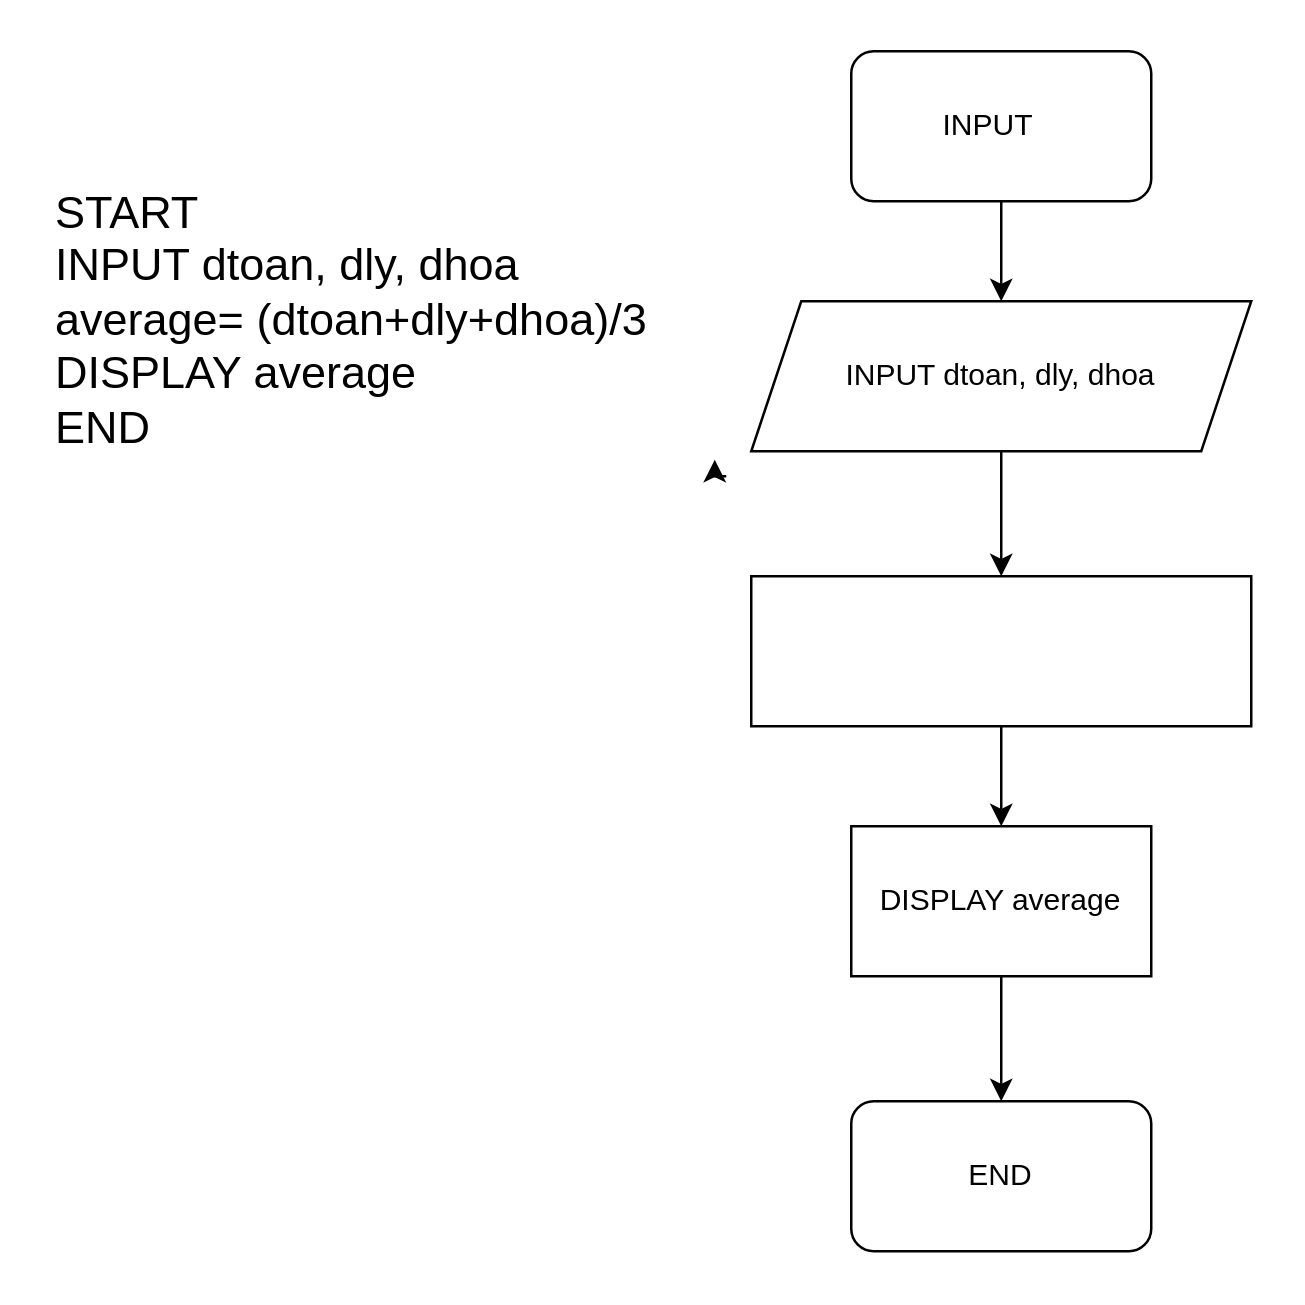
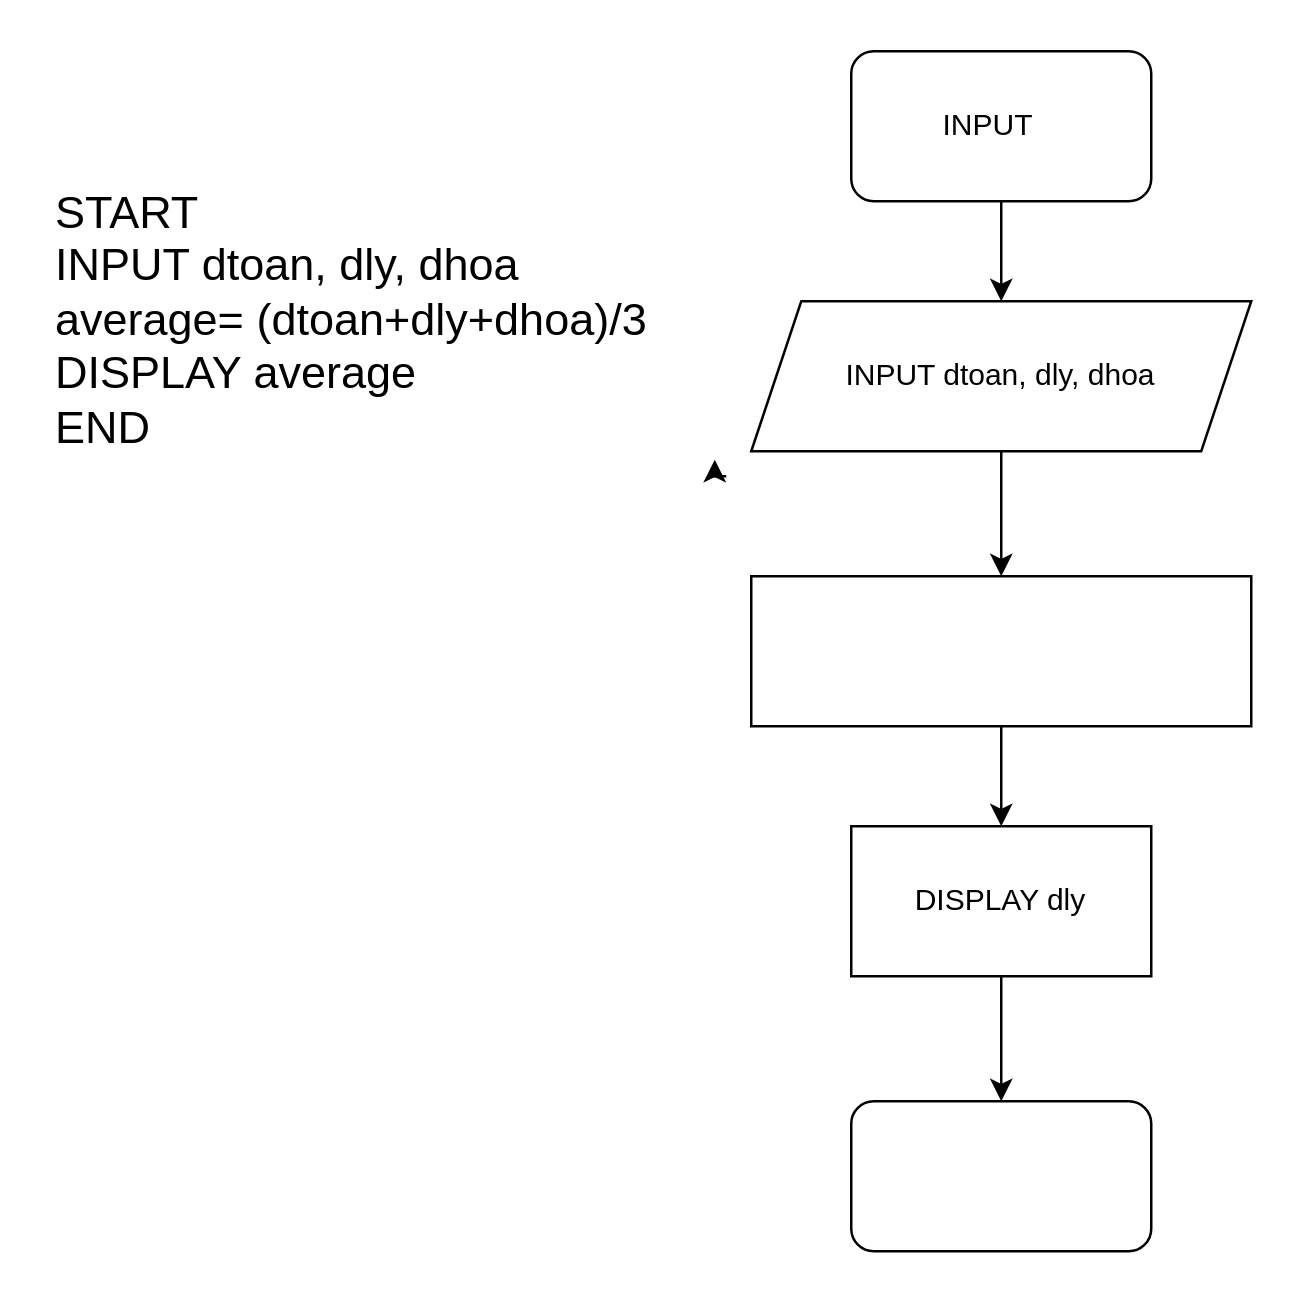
(1001, 901) -> (1001, 901)
(1001, 1176) -> none
